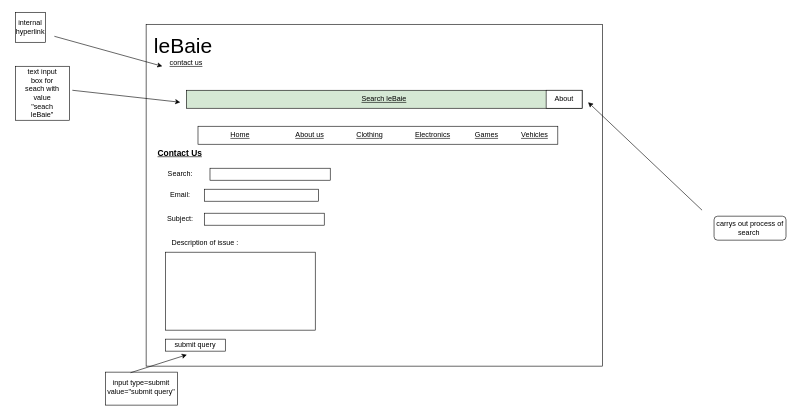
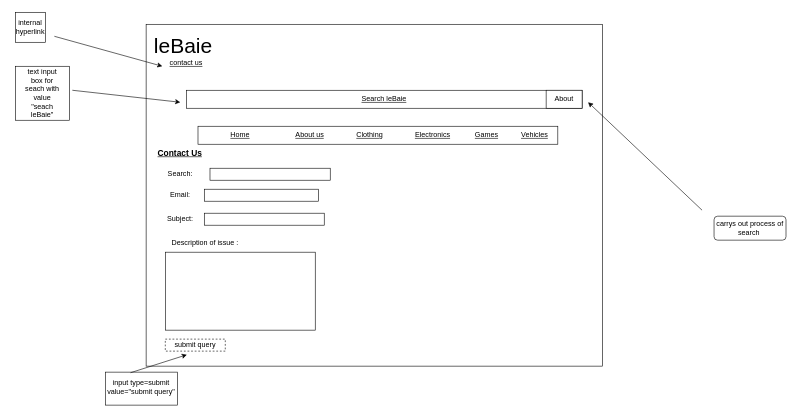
(384, 99) -> (384, 99)
(195, 345) -> (195, 345)
